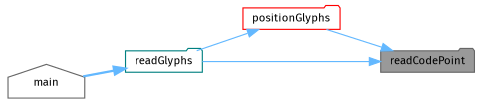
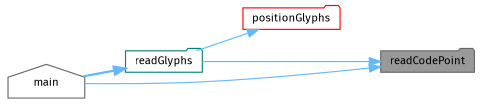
(354, 38) -> (227, 80)
